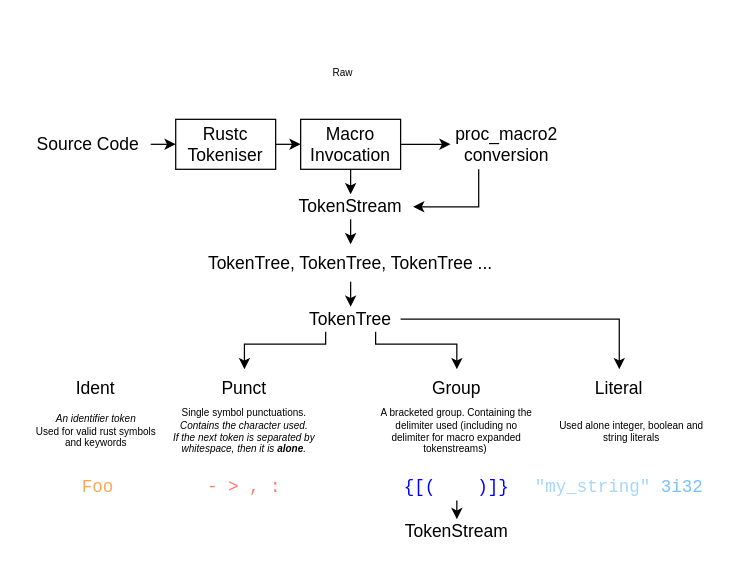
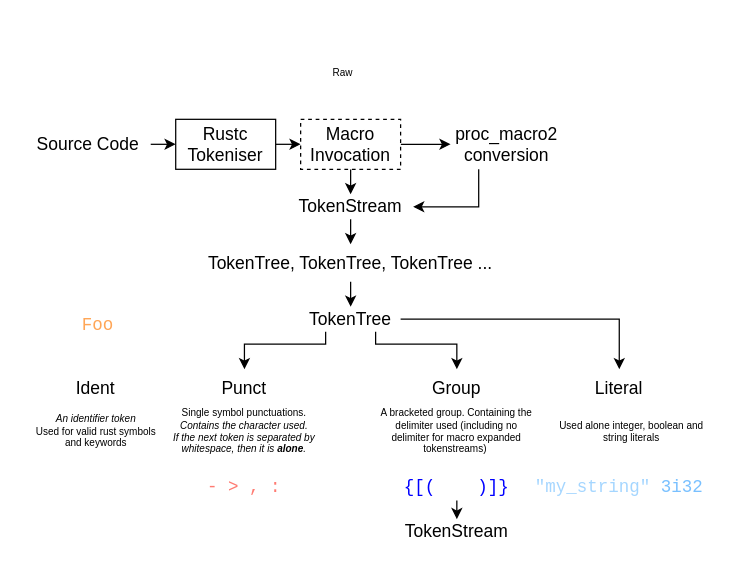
(351, 144) -> (351, 144)
(98, 488) -> (98, 326)
